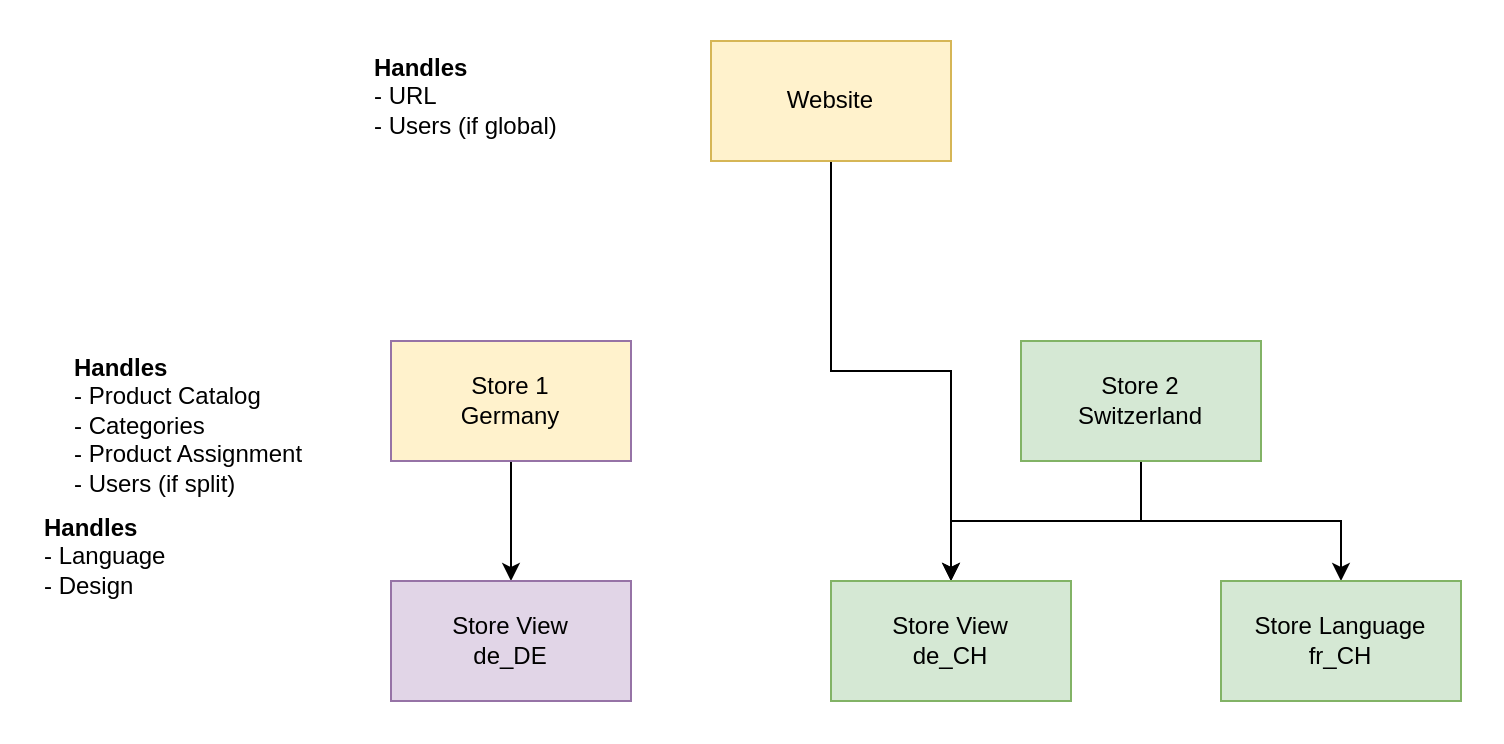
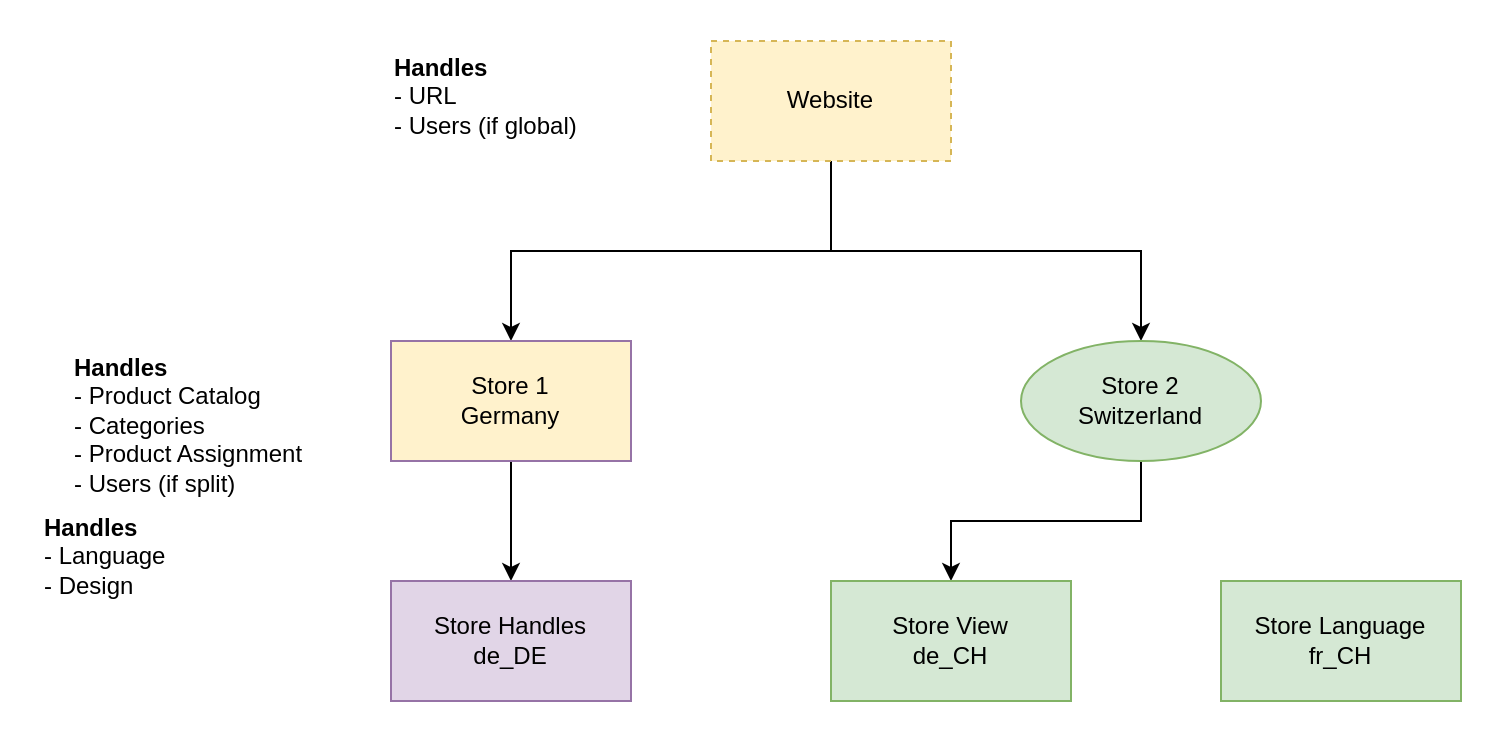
(831, 101) -> (831, 101)
(531, 111) -> (551, 111)
none -> (1026, 251)
(906, 371) -> (631, 251)
(1141, 401) -> (1141, 401)
(1266, 521) -> none
(511, 641) -> (511, 641)
